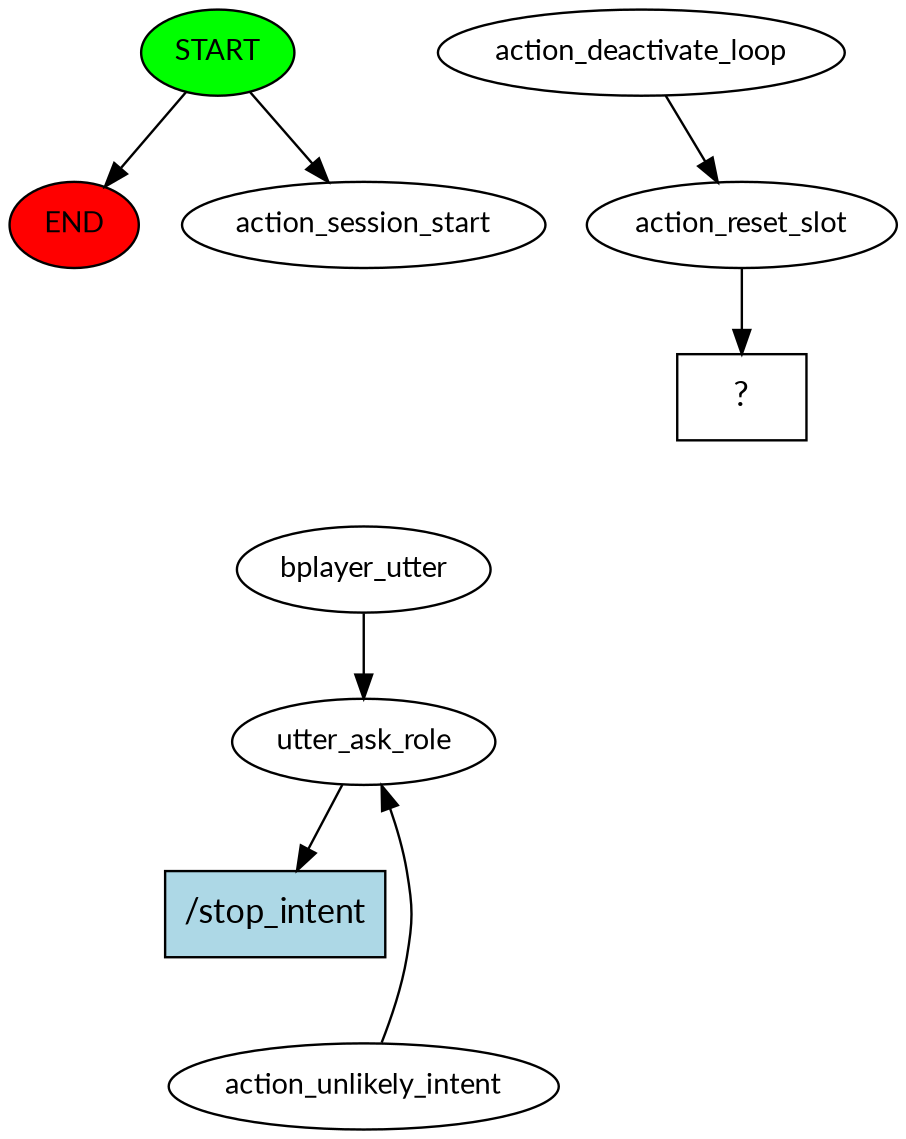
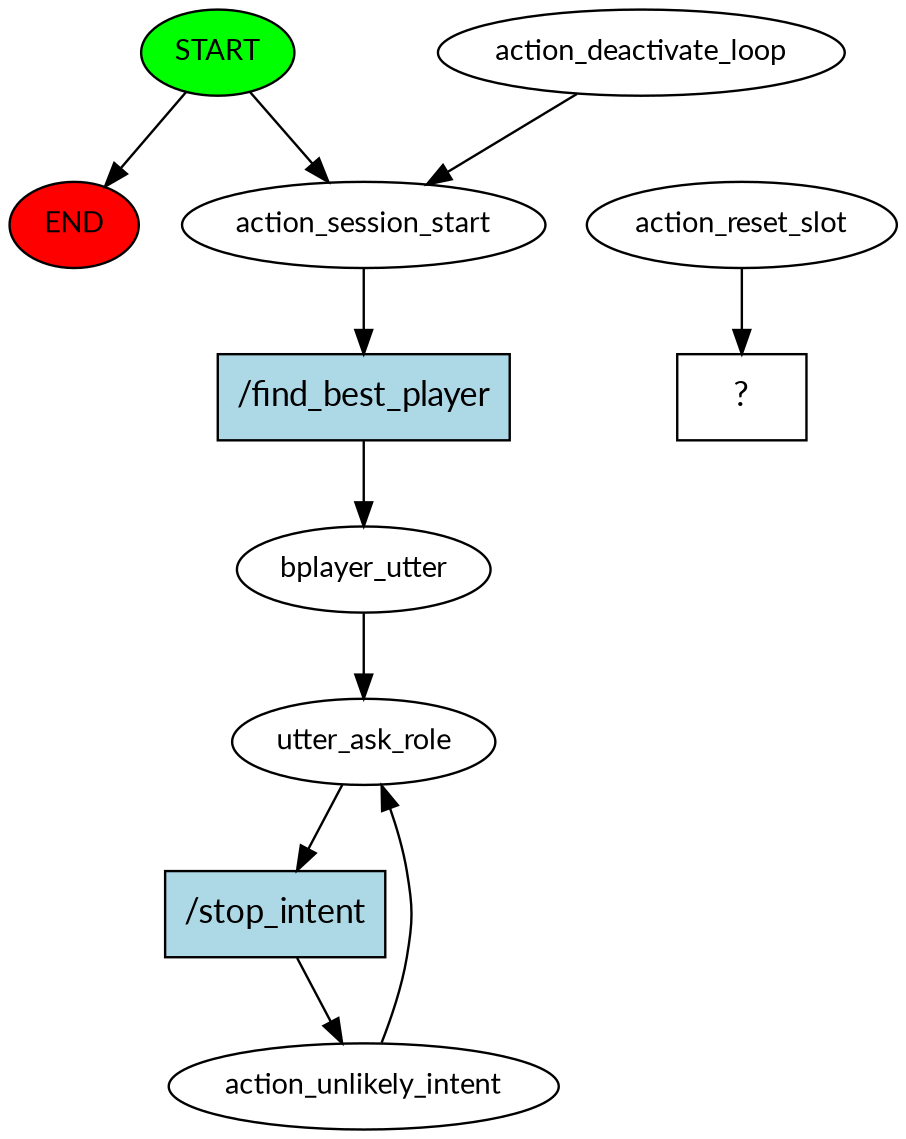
(685, 129) -> (512, 133)
none -> (364, 397)
none -> (314, 990)
